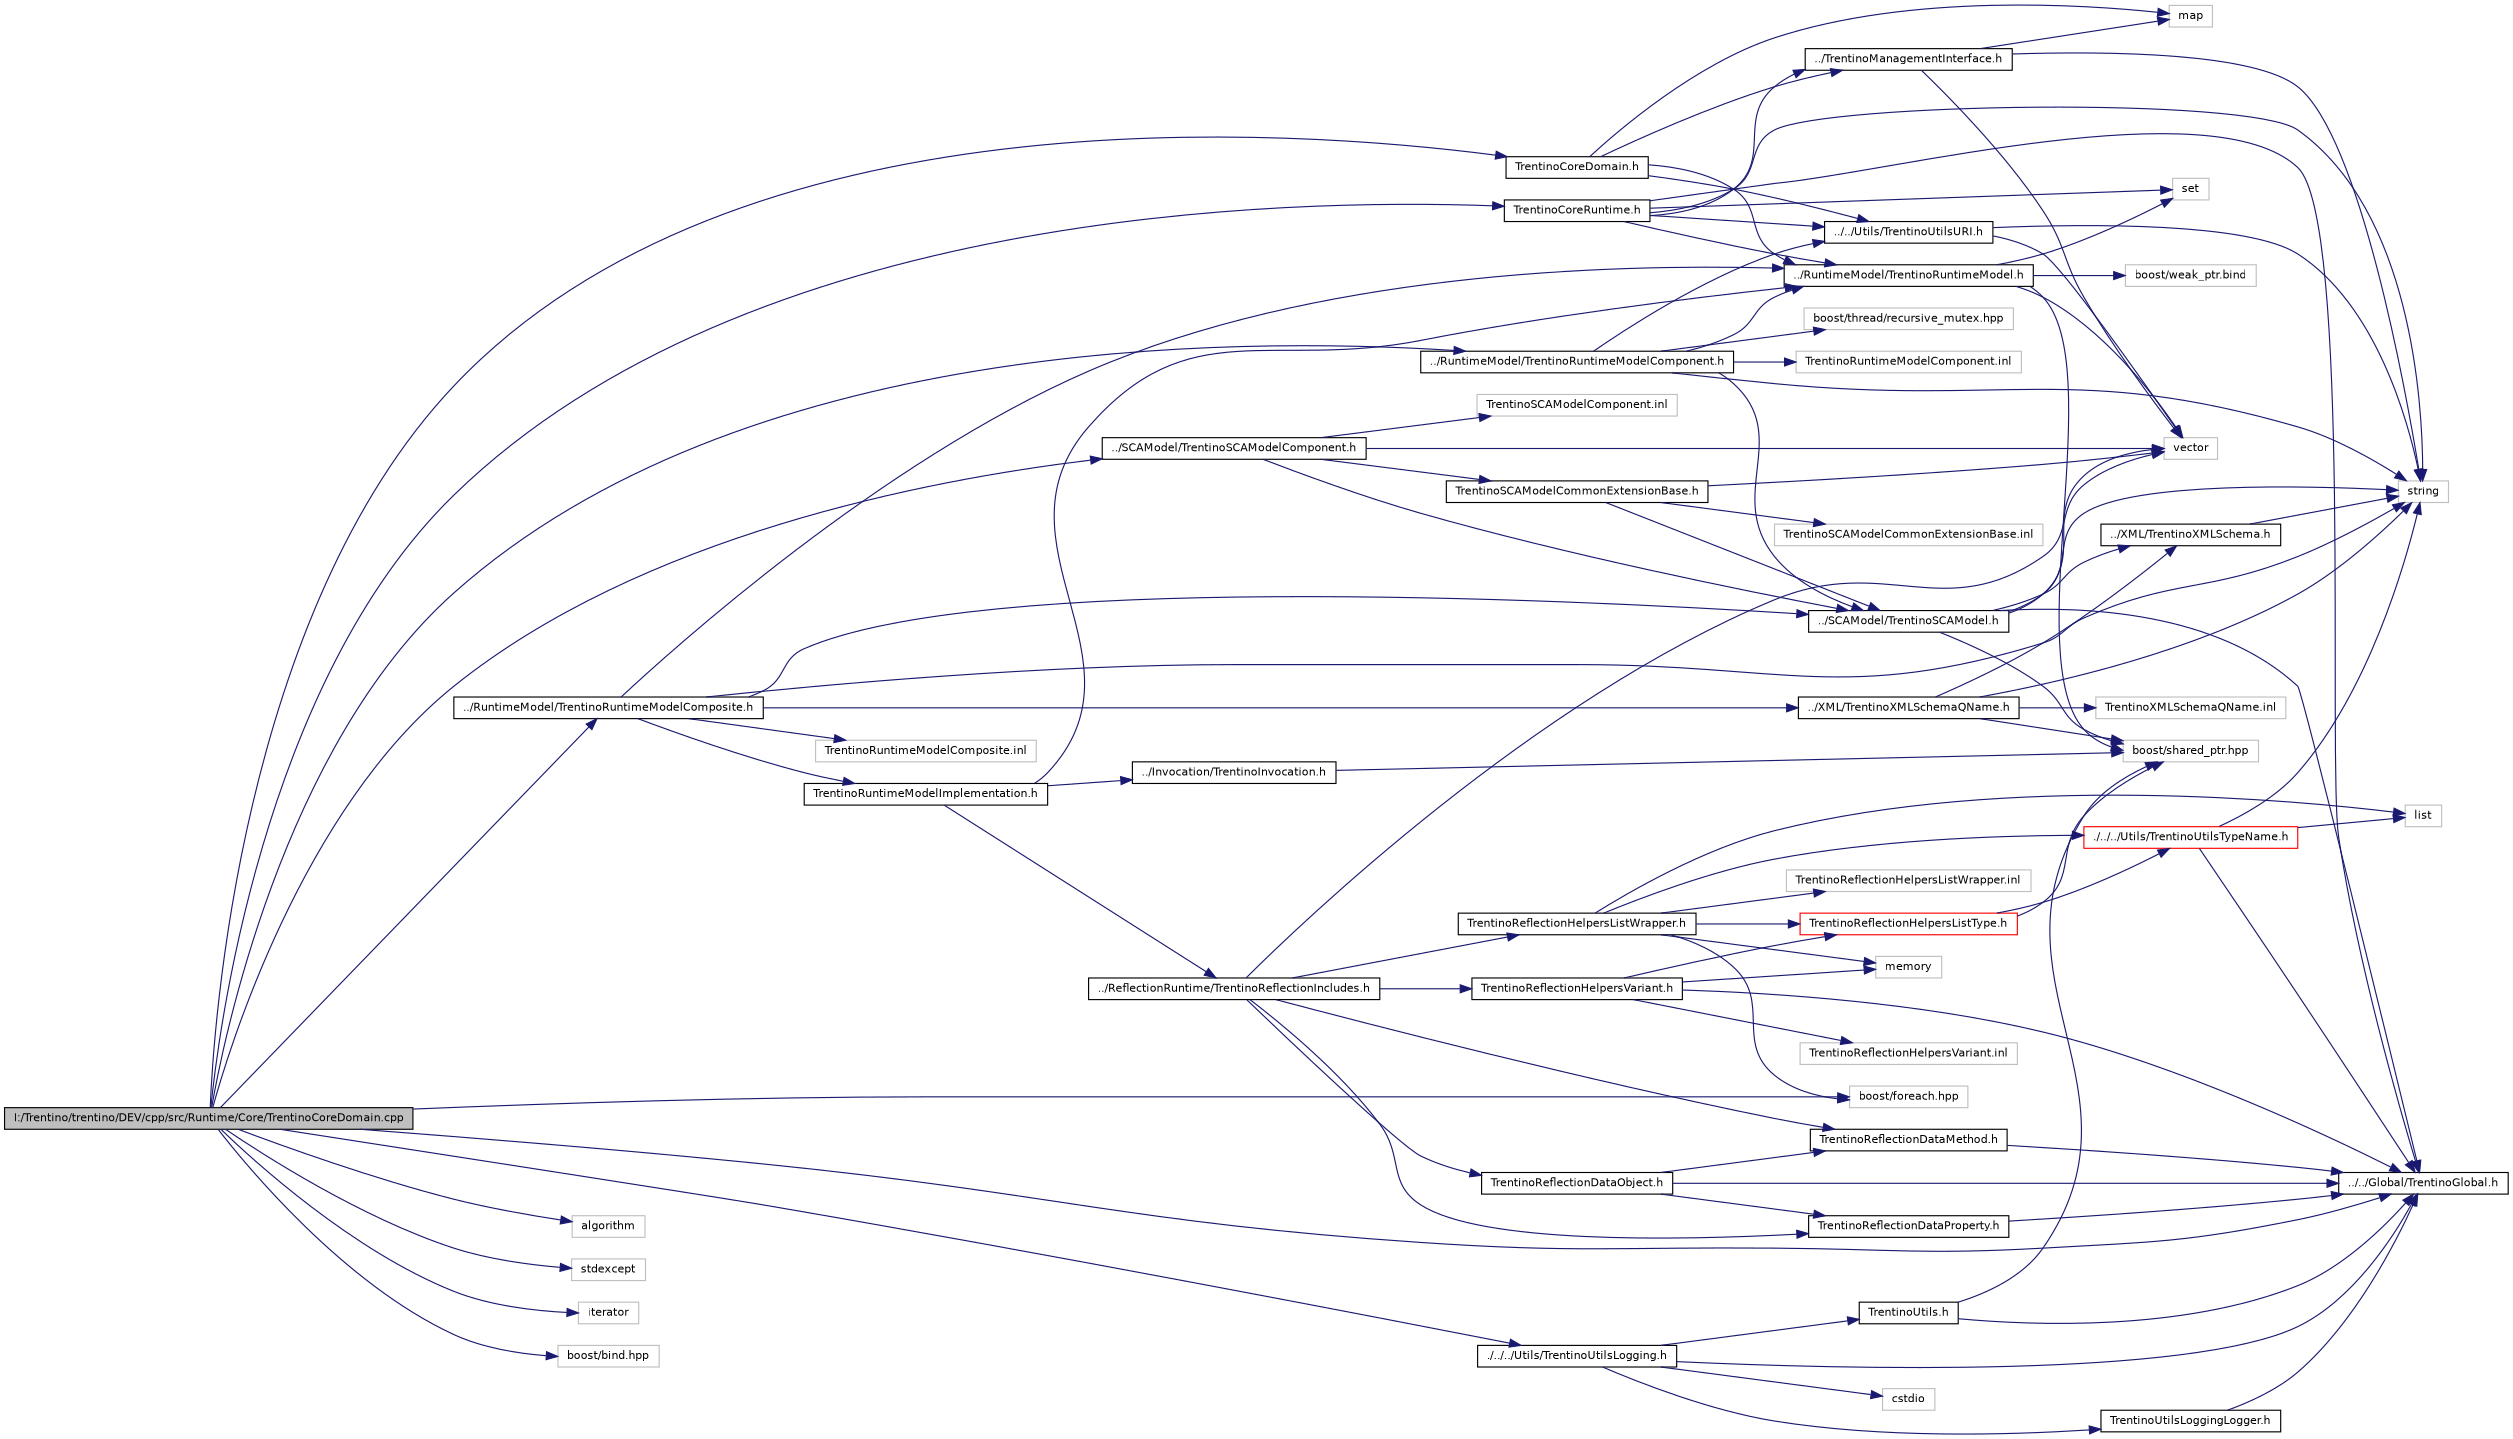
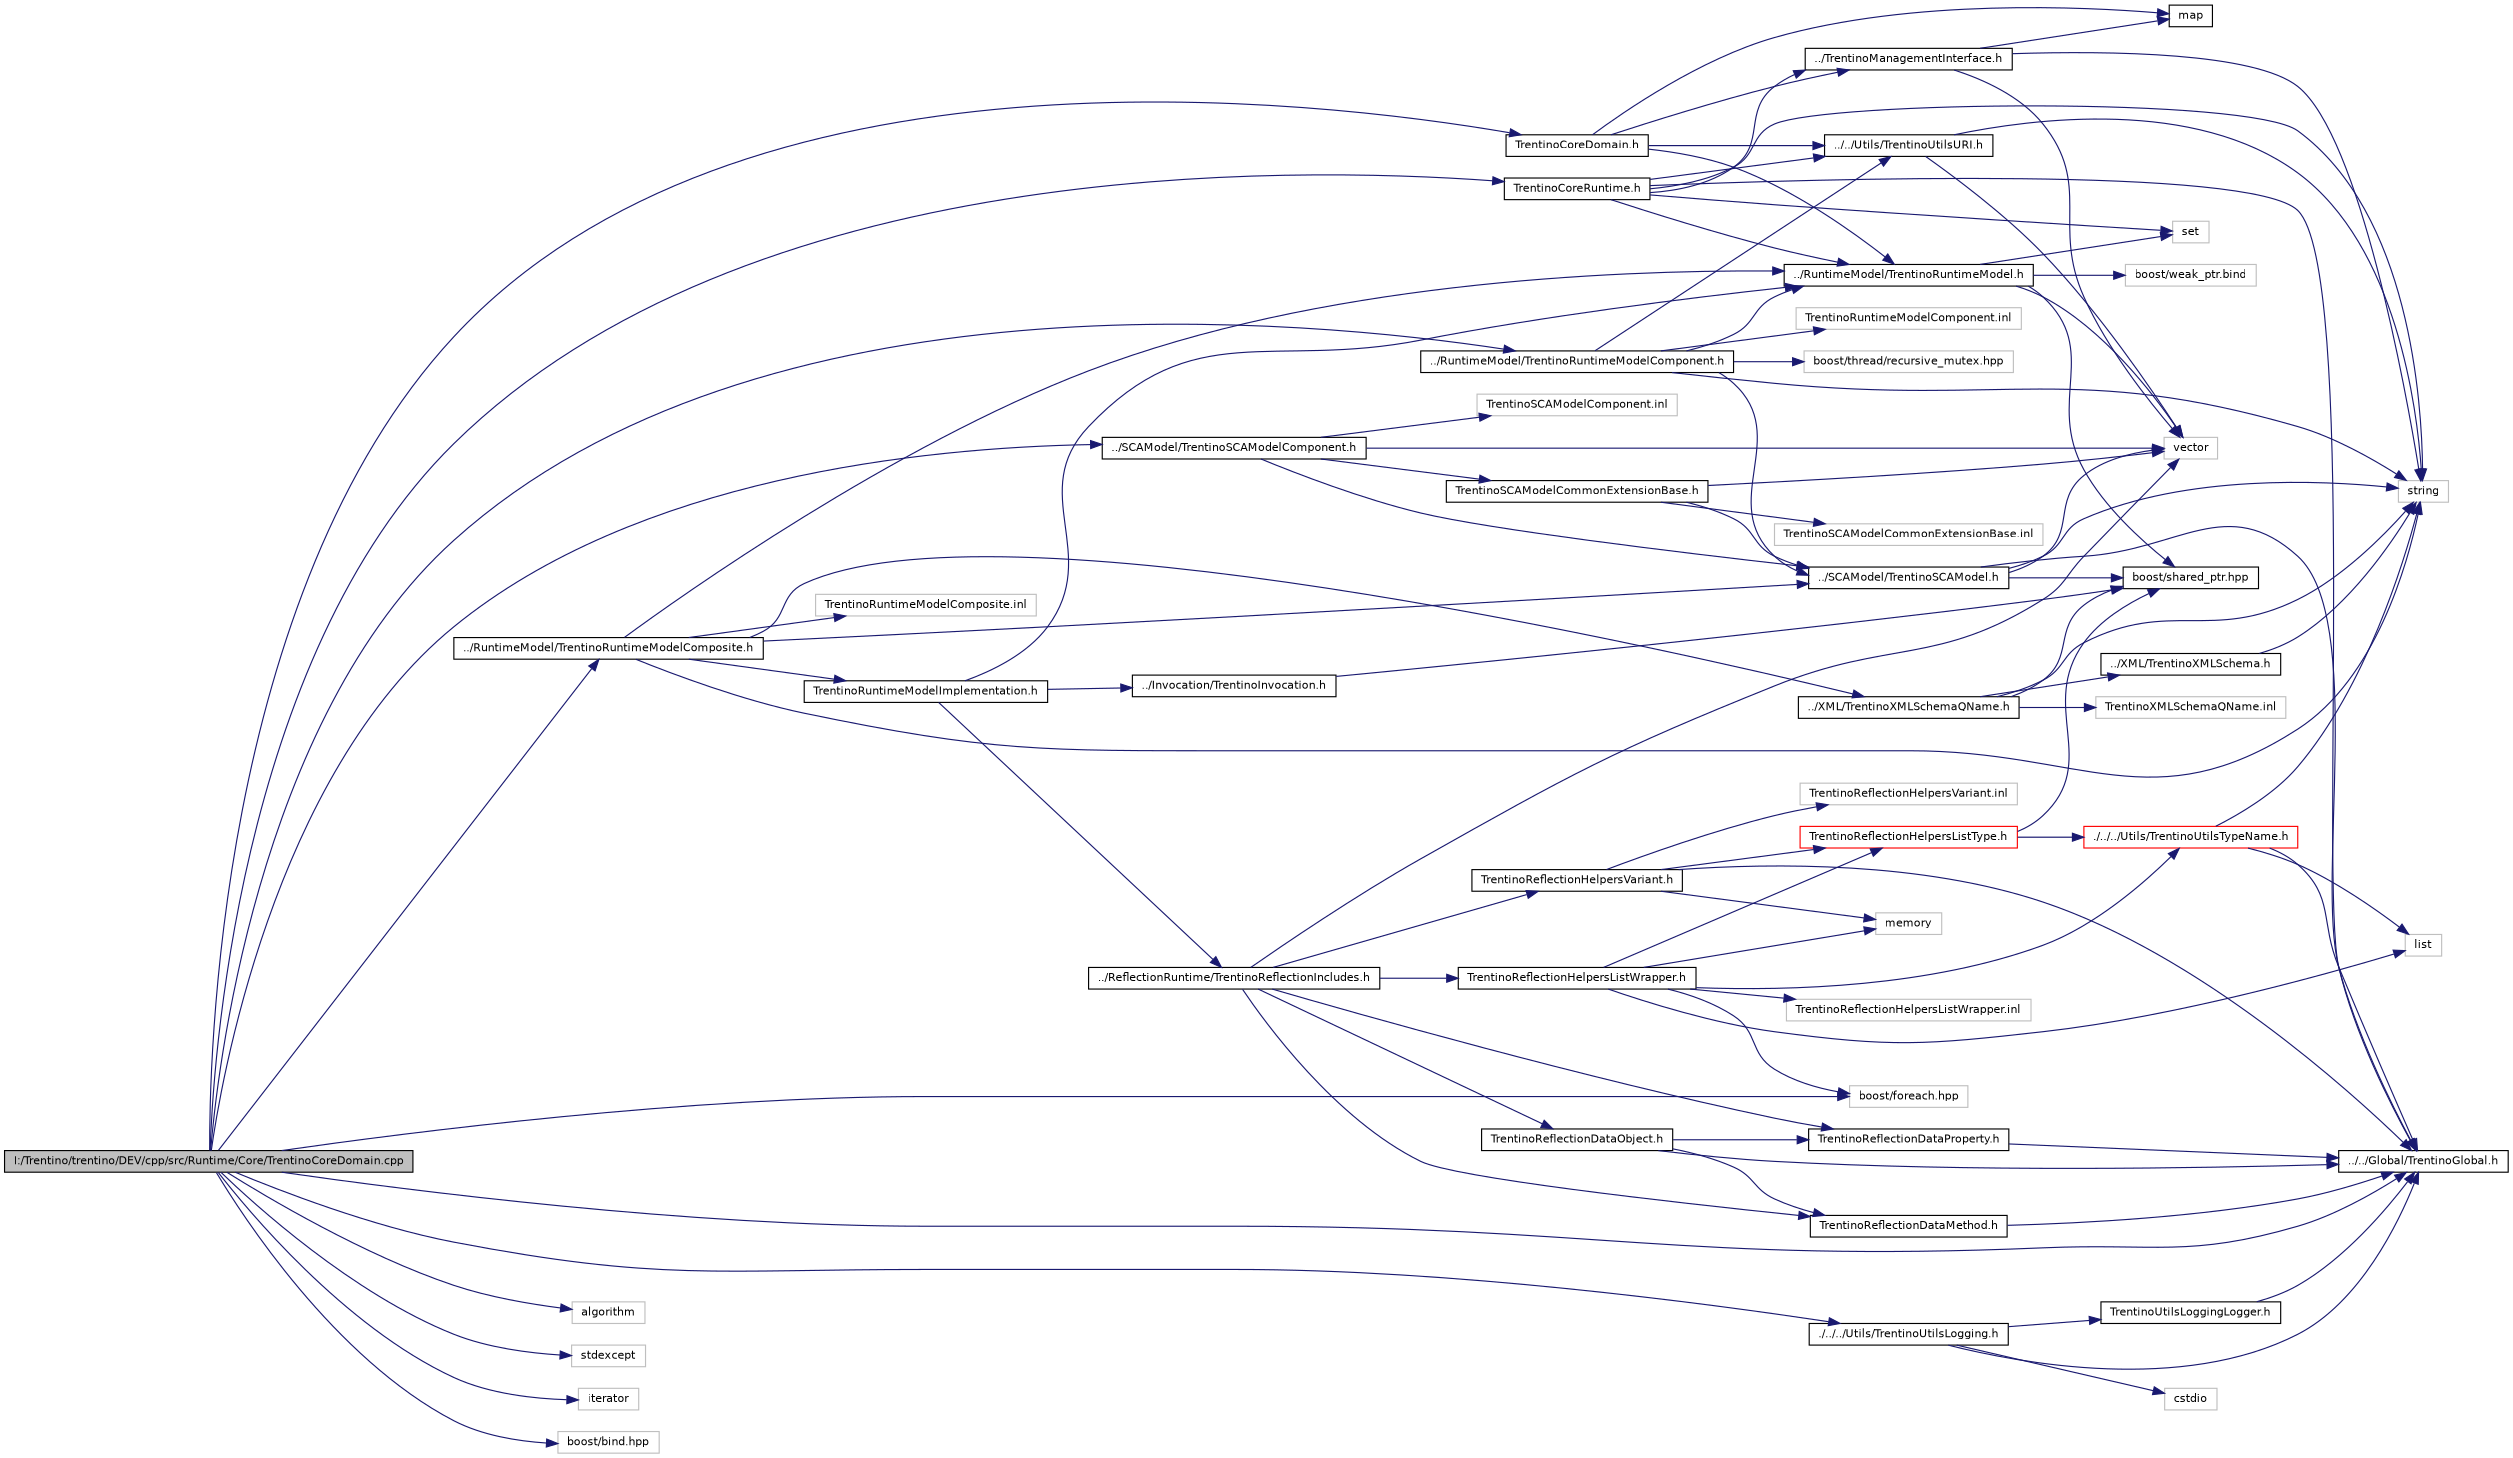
(2191, 16) -> (2191, 16)
(2068, 574) -> none
(2191, 751) -> (2191, 578)
(1909, 1313) -> none
